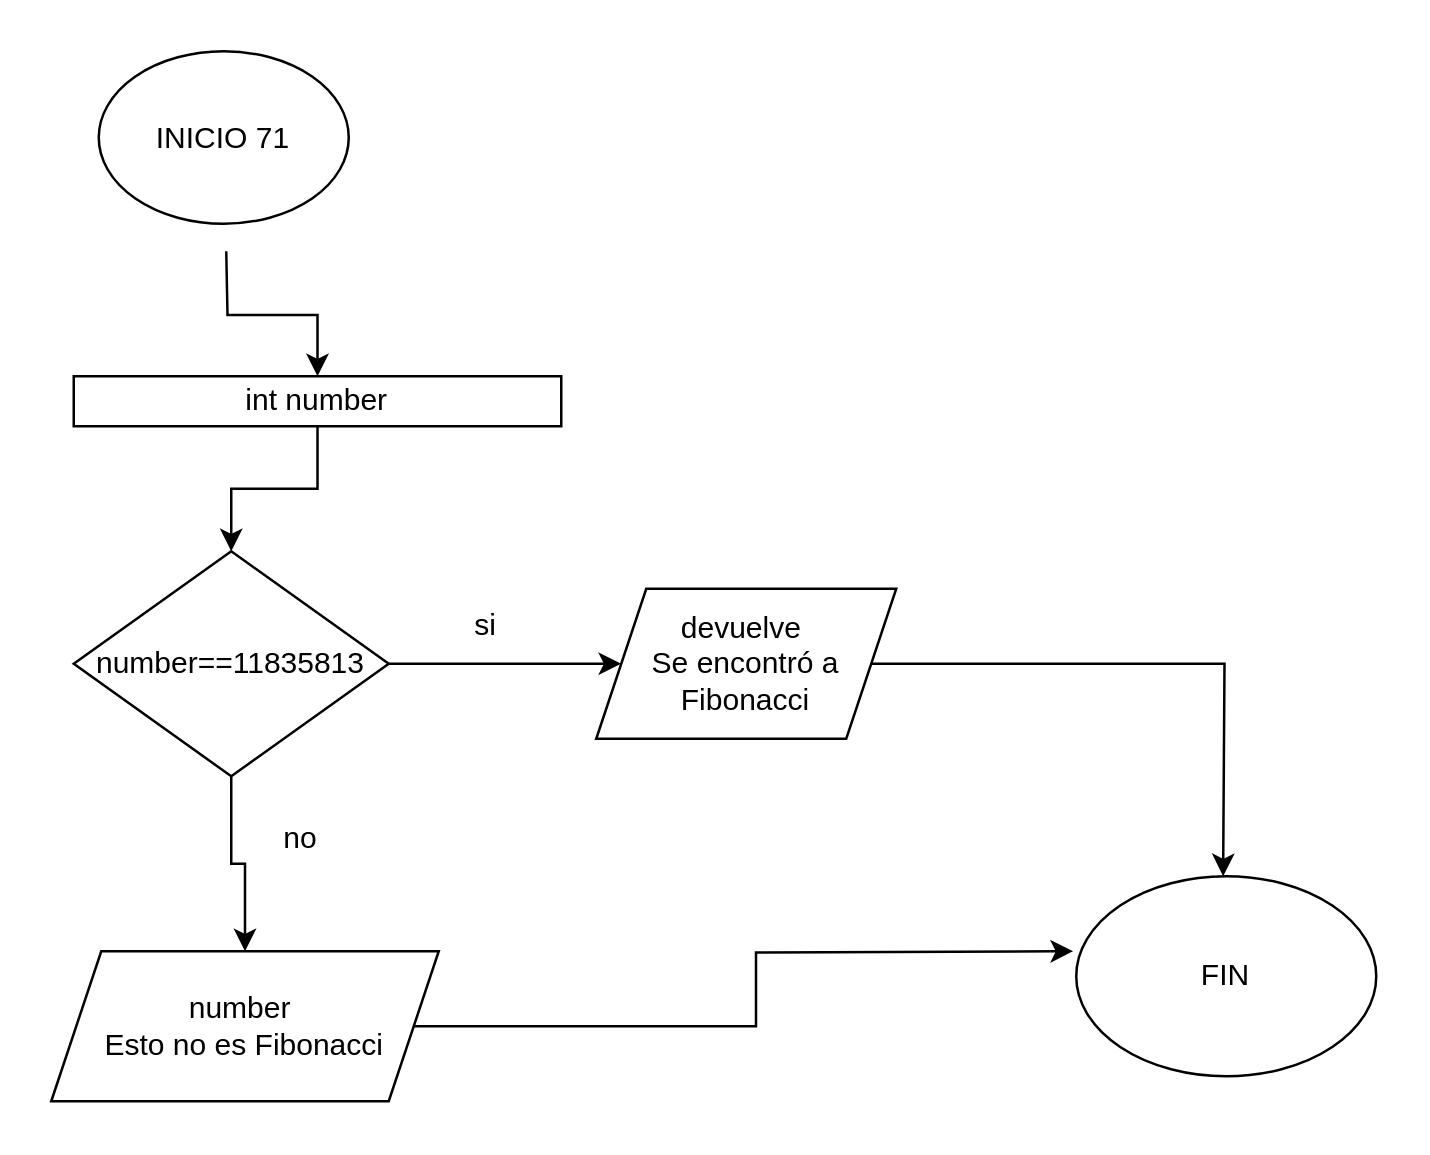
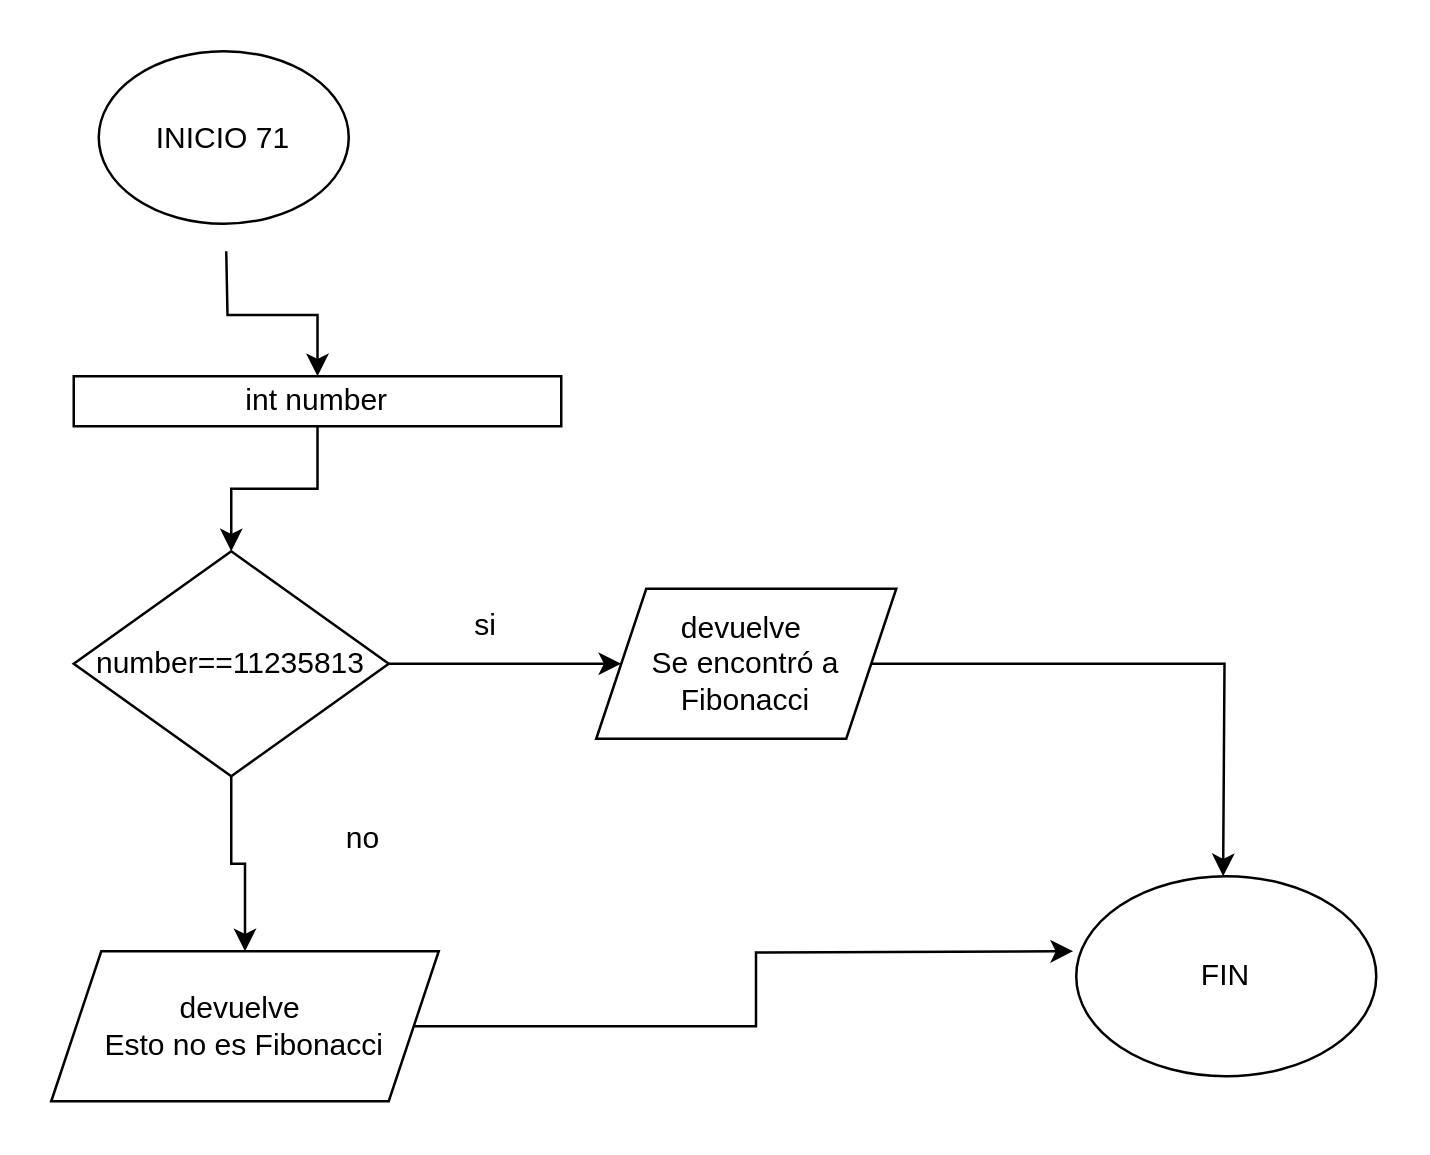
(231, 664) -> (231, 664)
(301, 839) -> (364, 839)
(245, 1026) -> (245, 1026)
